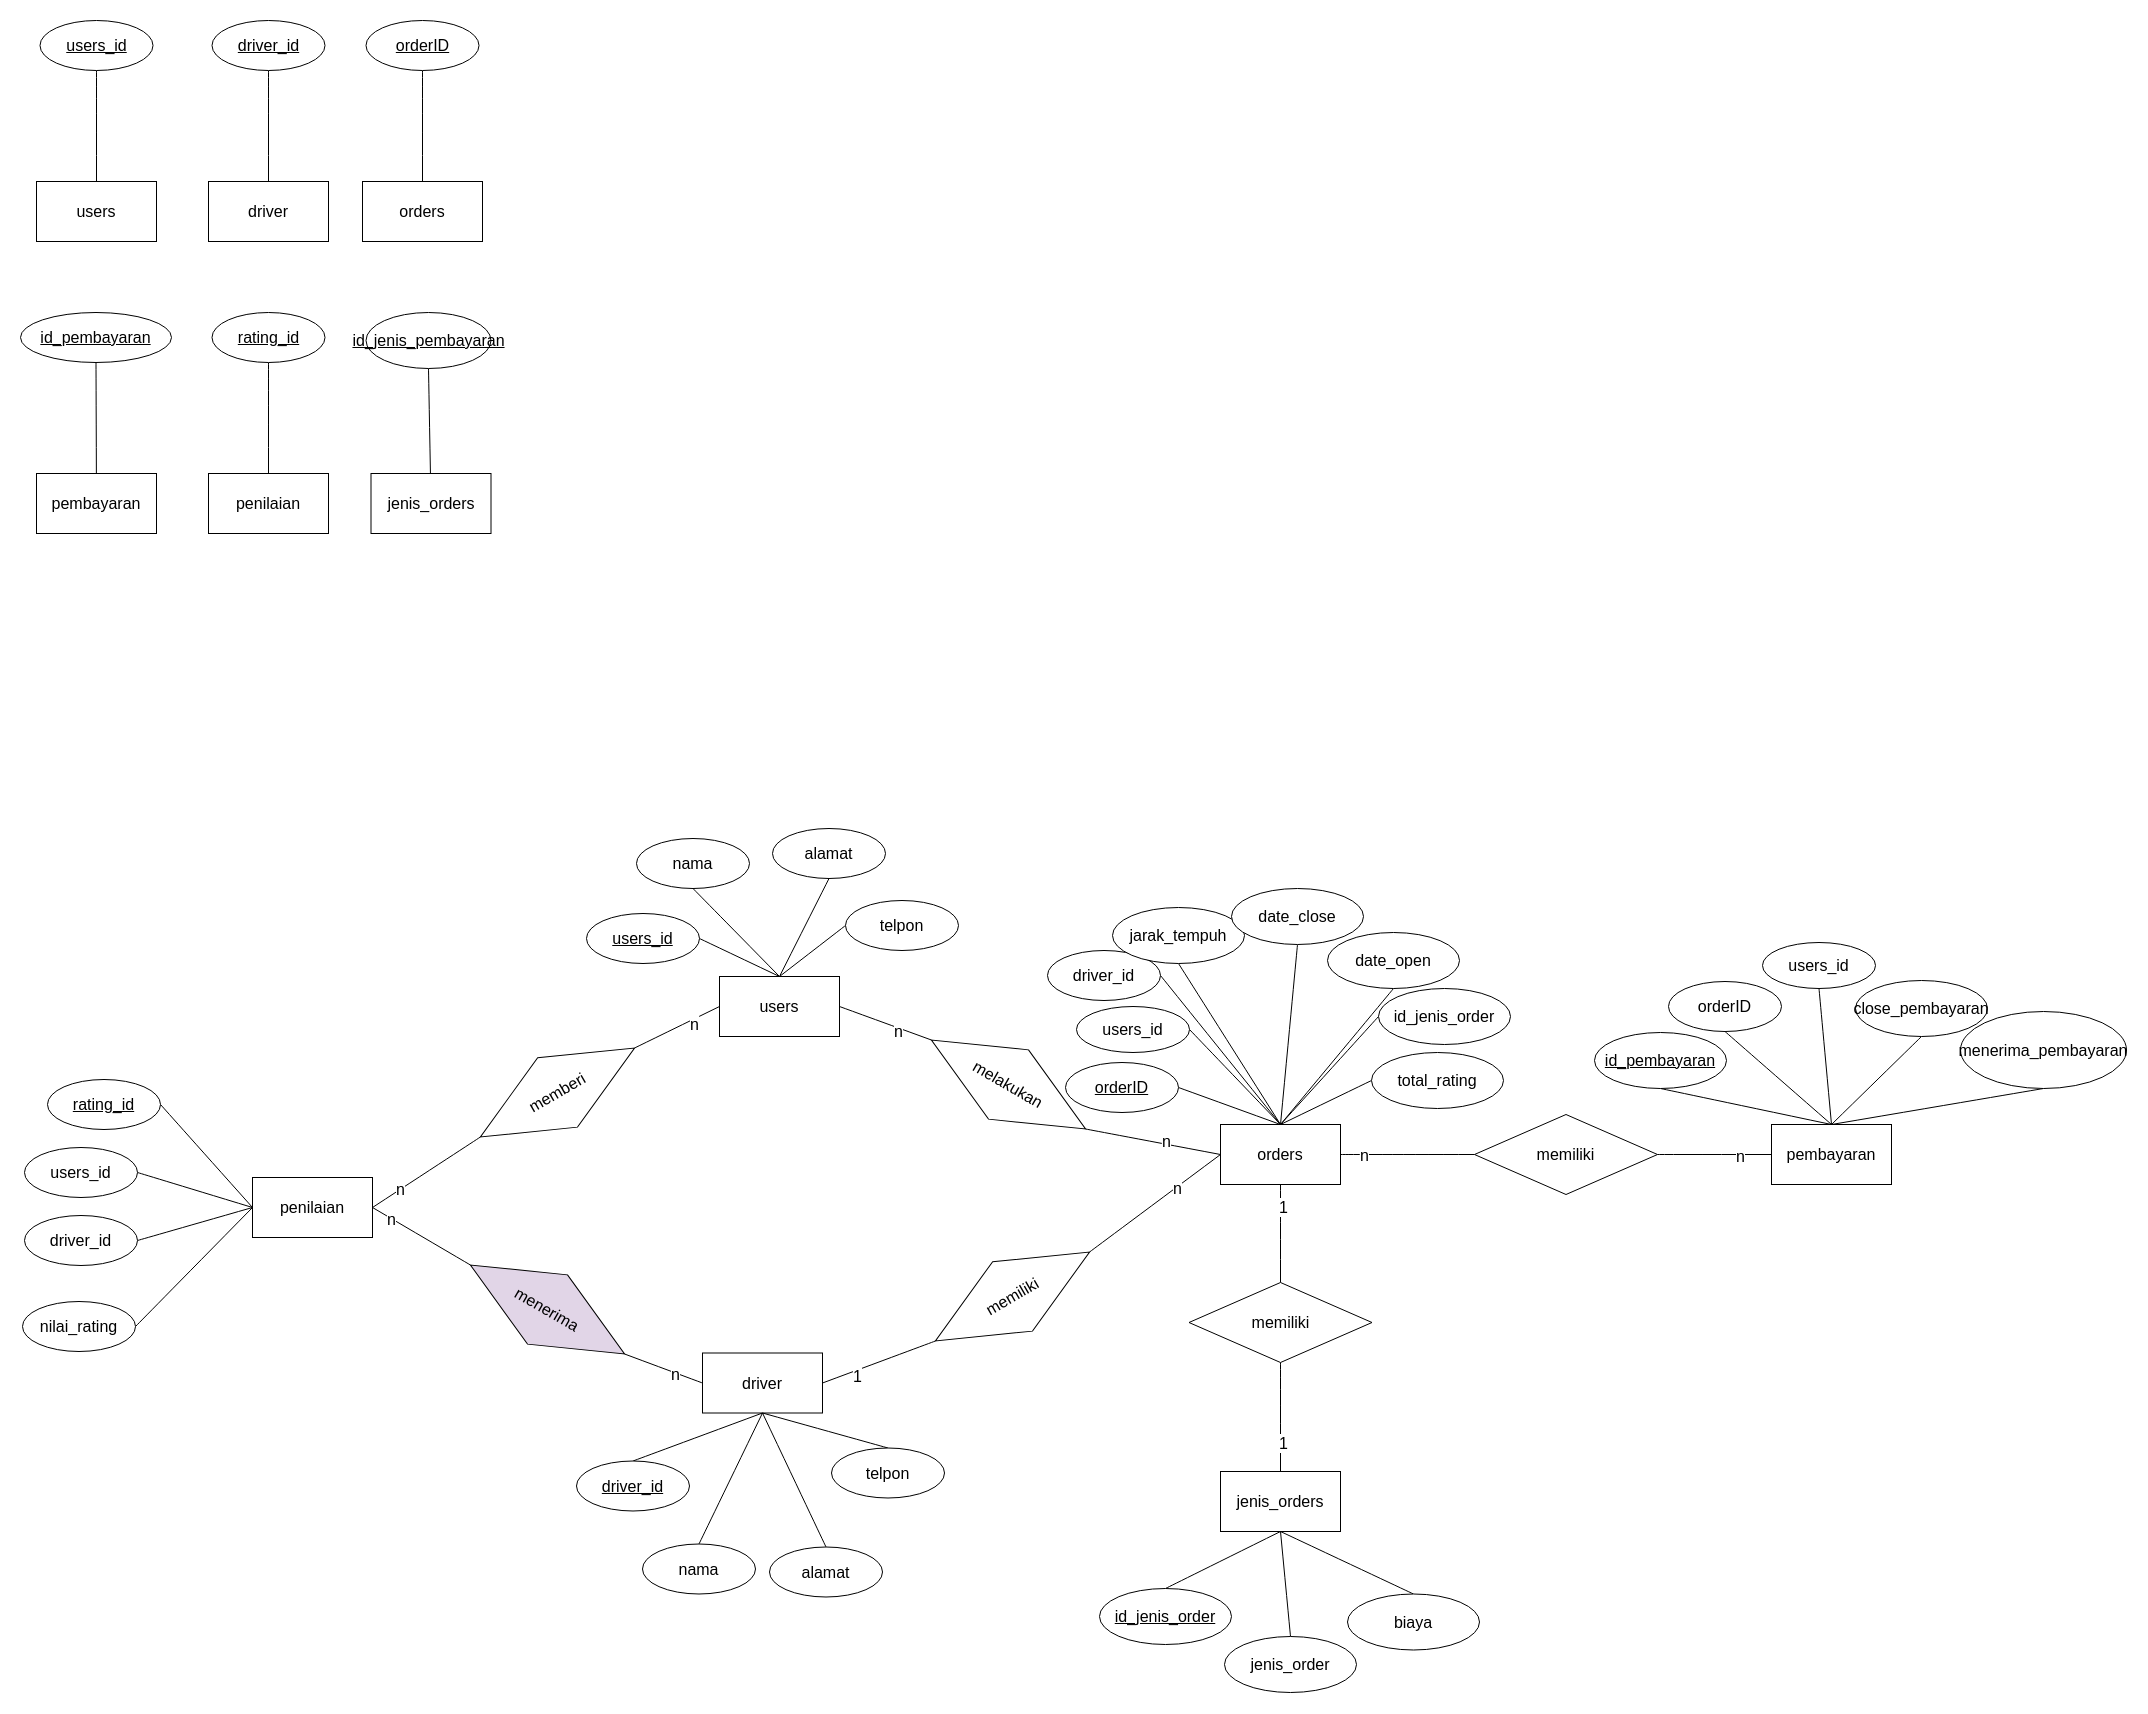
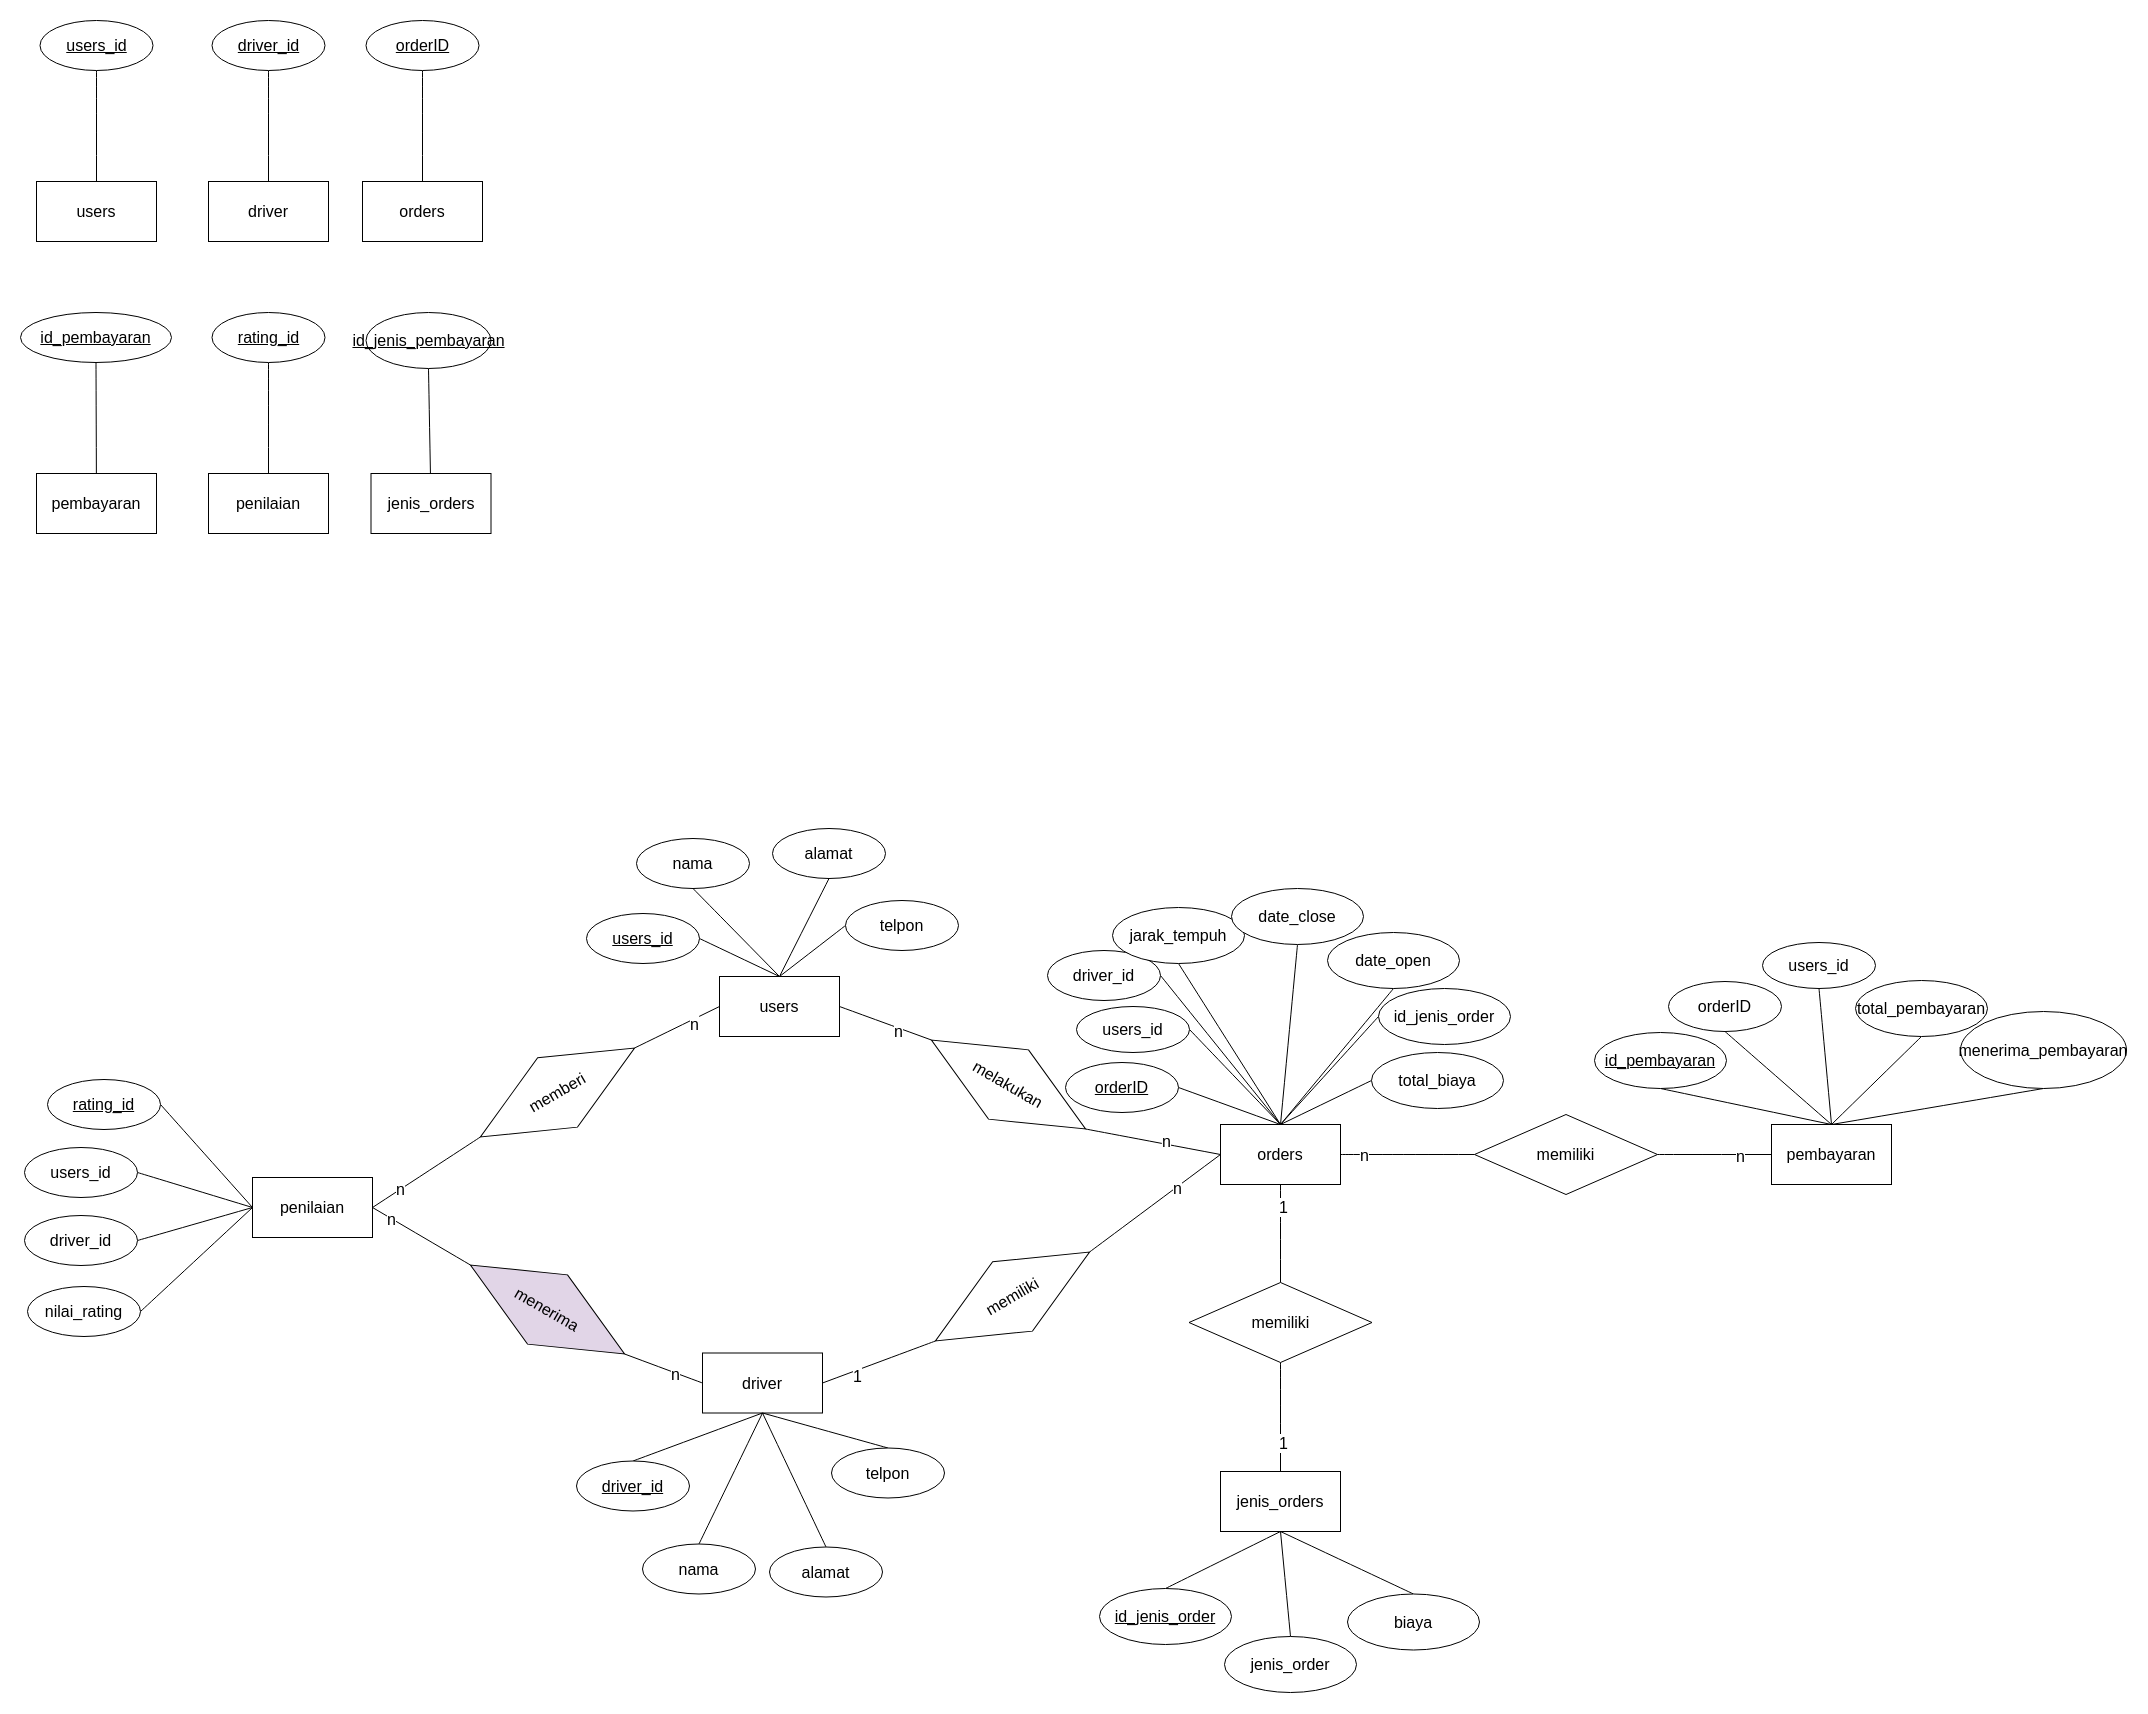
(1922, 1009) -> (1922, 1009)
(1438, 1081) -> (1438, 1081)
(79, 1327) -> (84, 1312)
